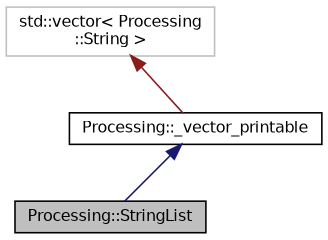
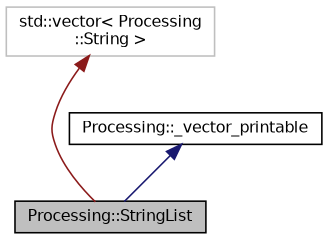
(162, 90) -> (53, 138)
